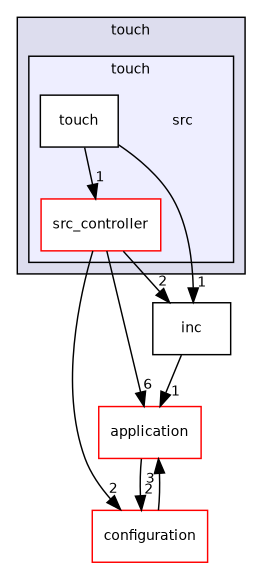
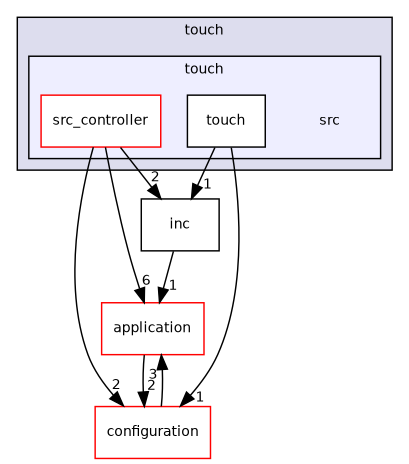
(89, 166) -> (237, 277)
